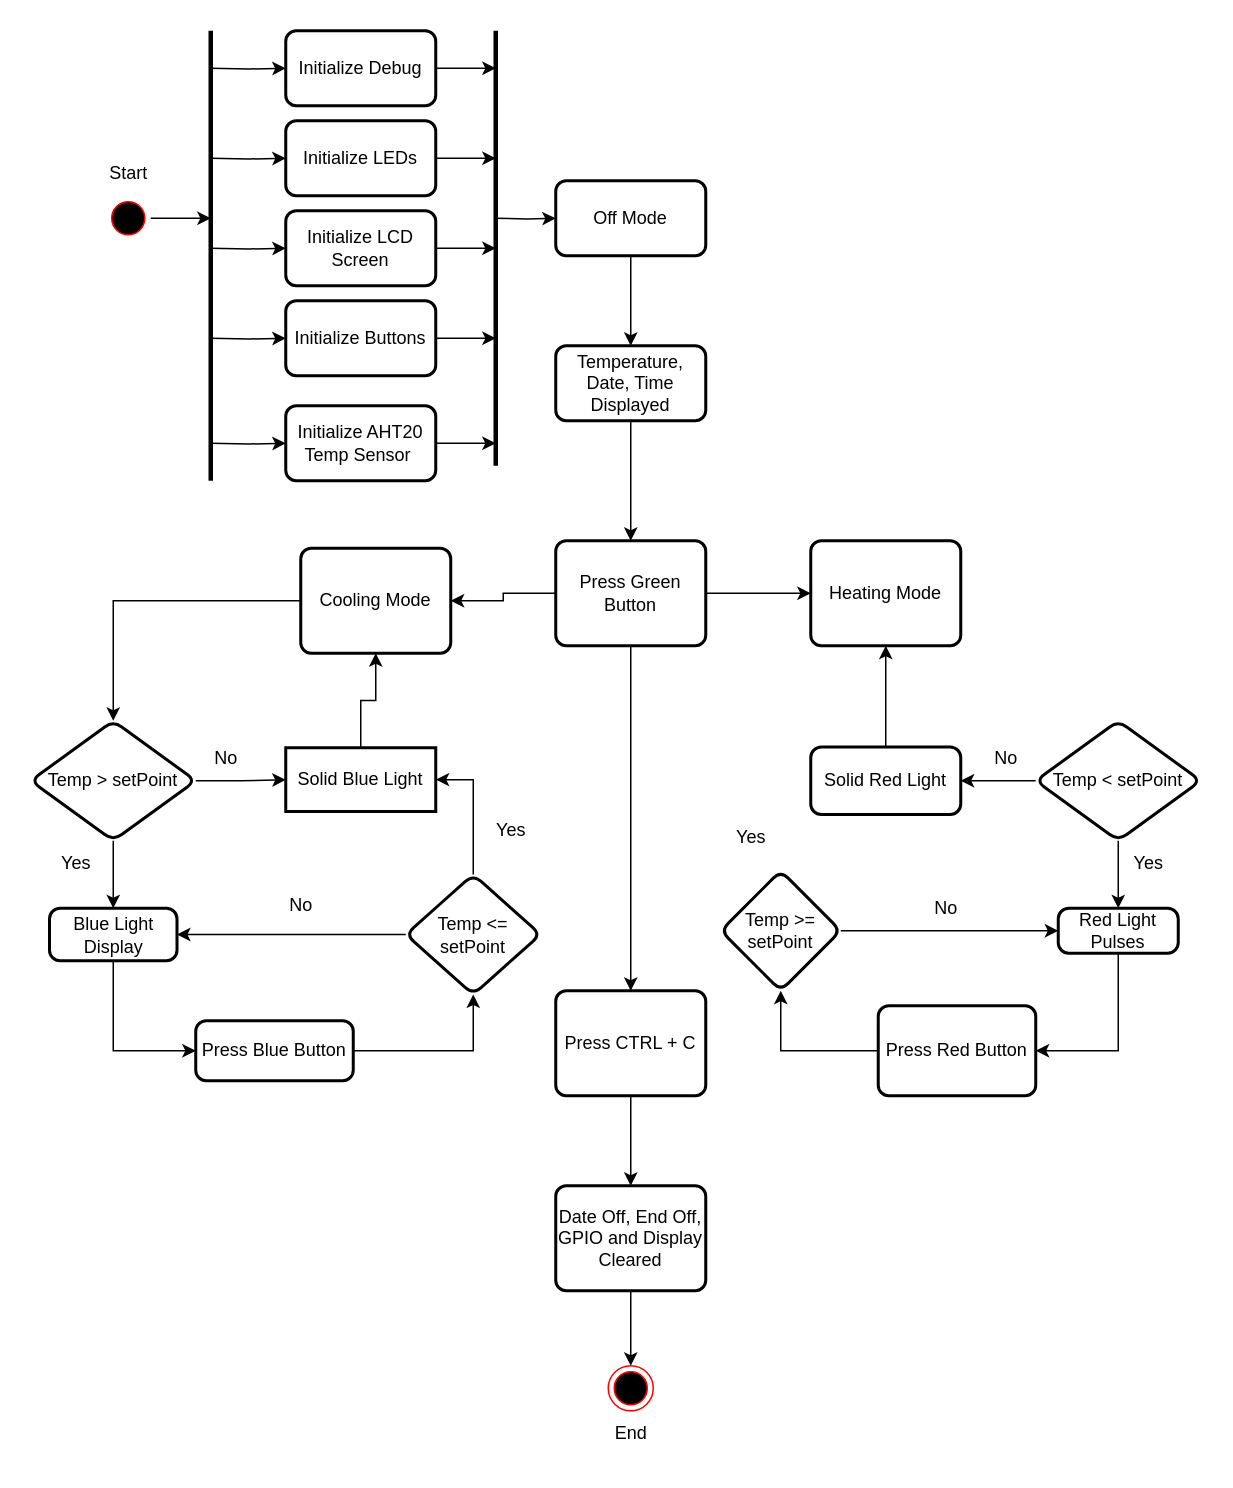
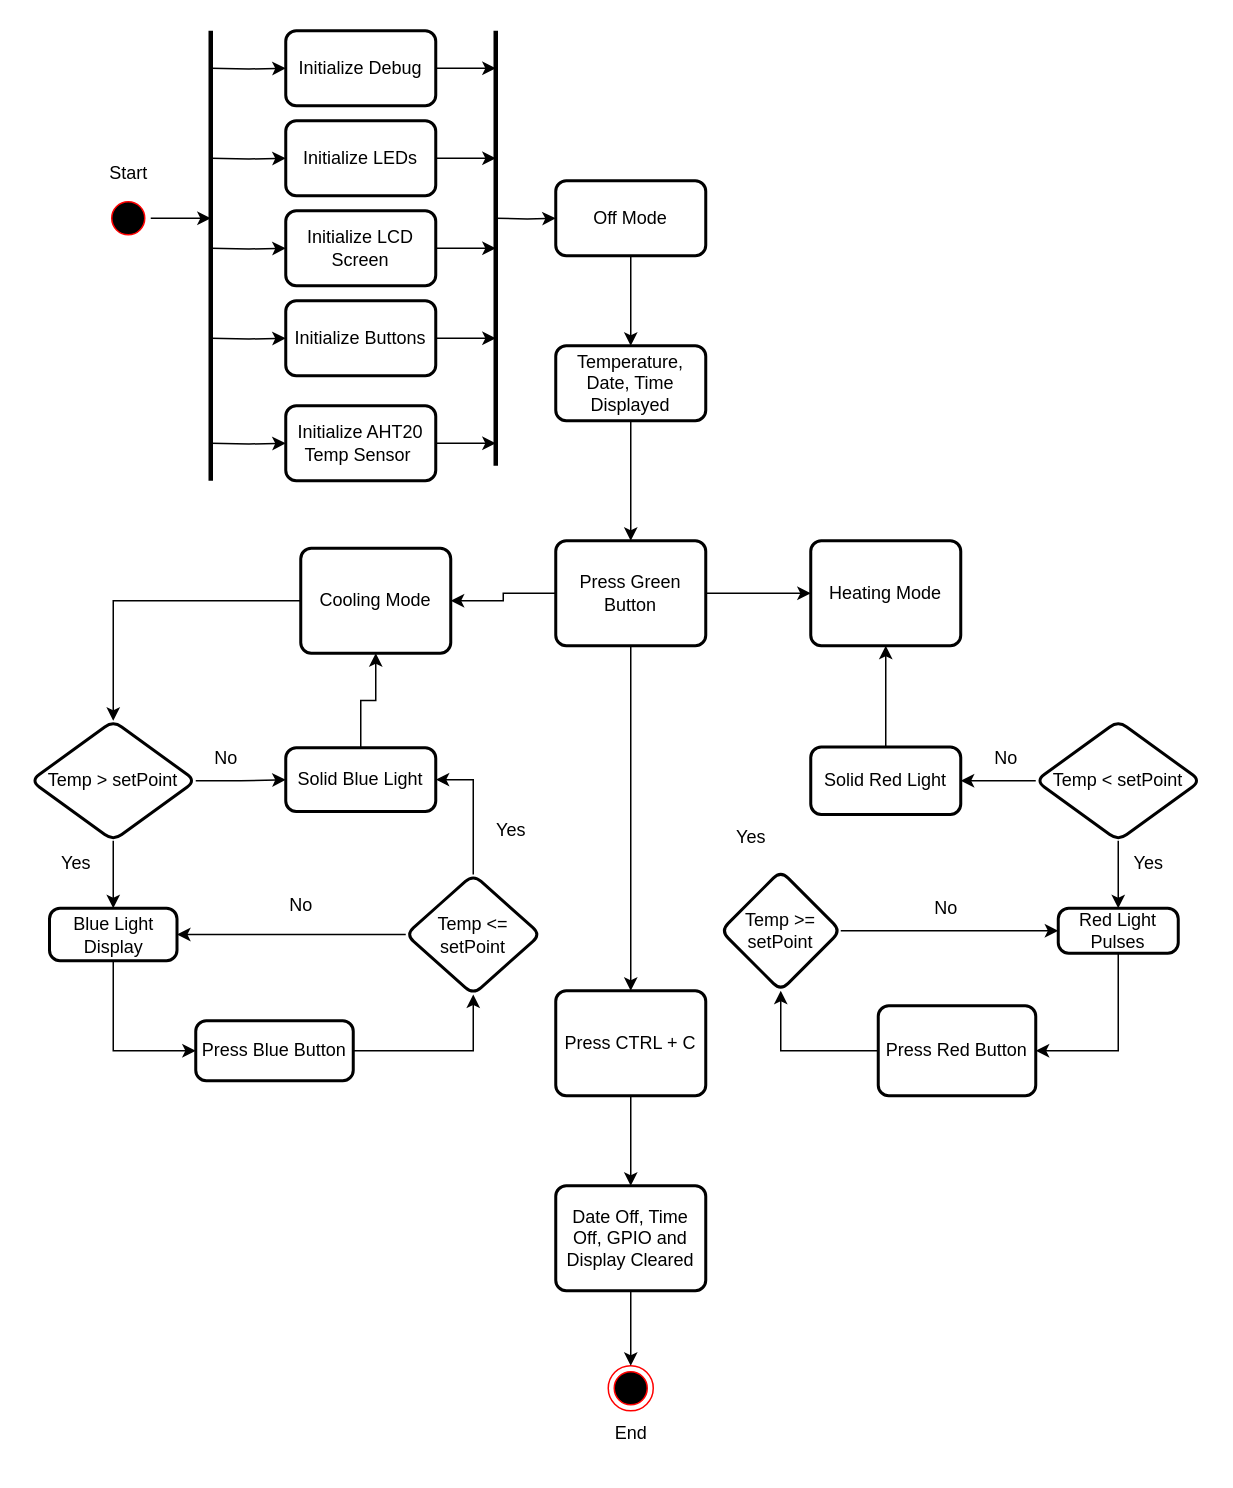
(361, 780) -> (361, 780)
(631, 1238) -> (631, 1238)
